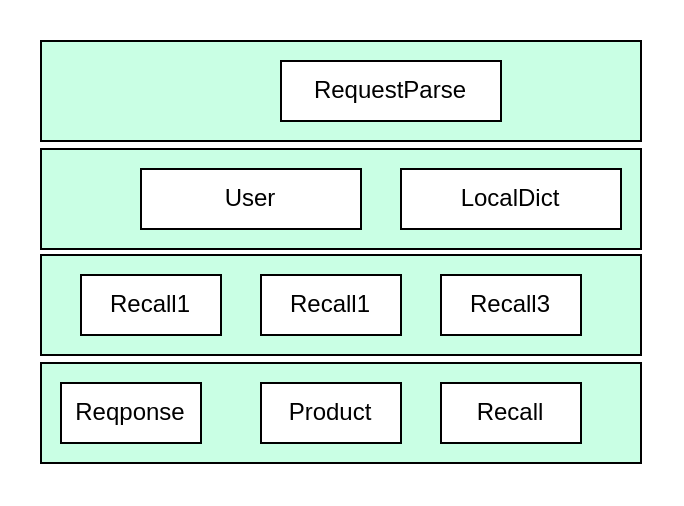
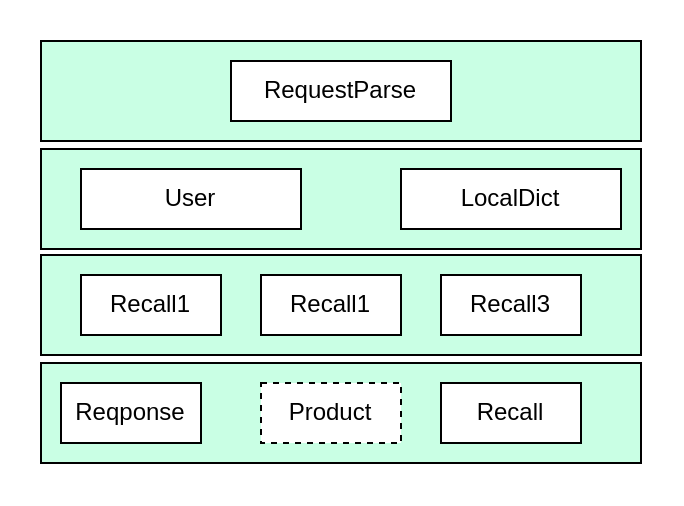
(391, 91) -> (341, 91)
(251, 199) -> (191, 199)
(331, 413) -> (331, 413)
